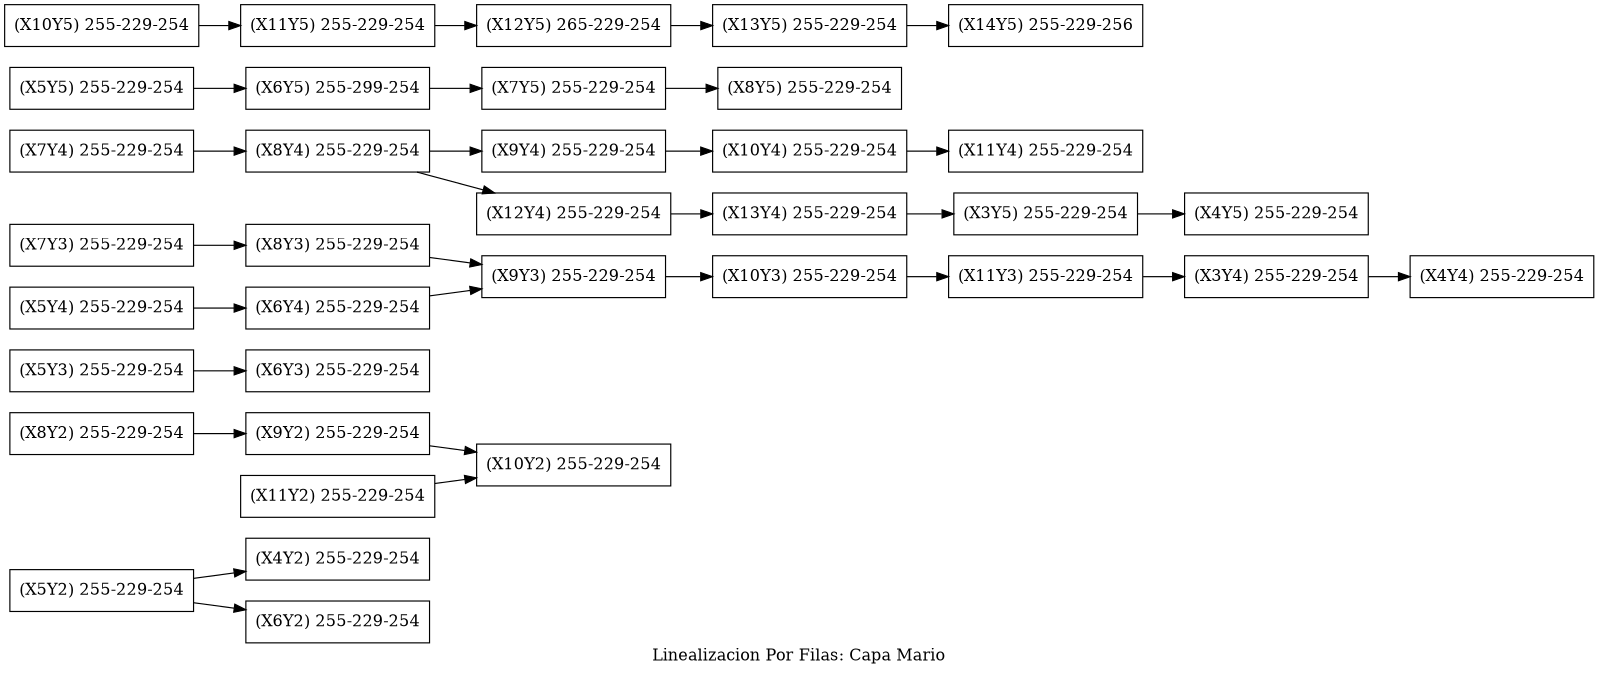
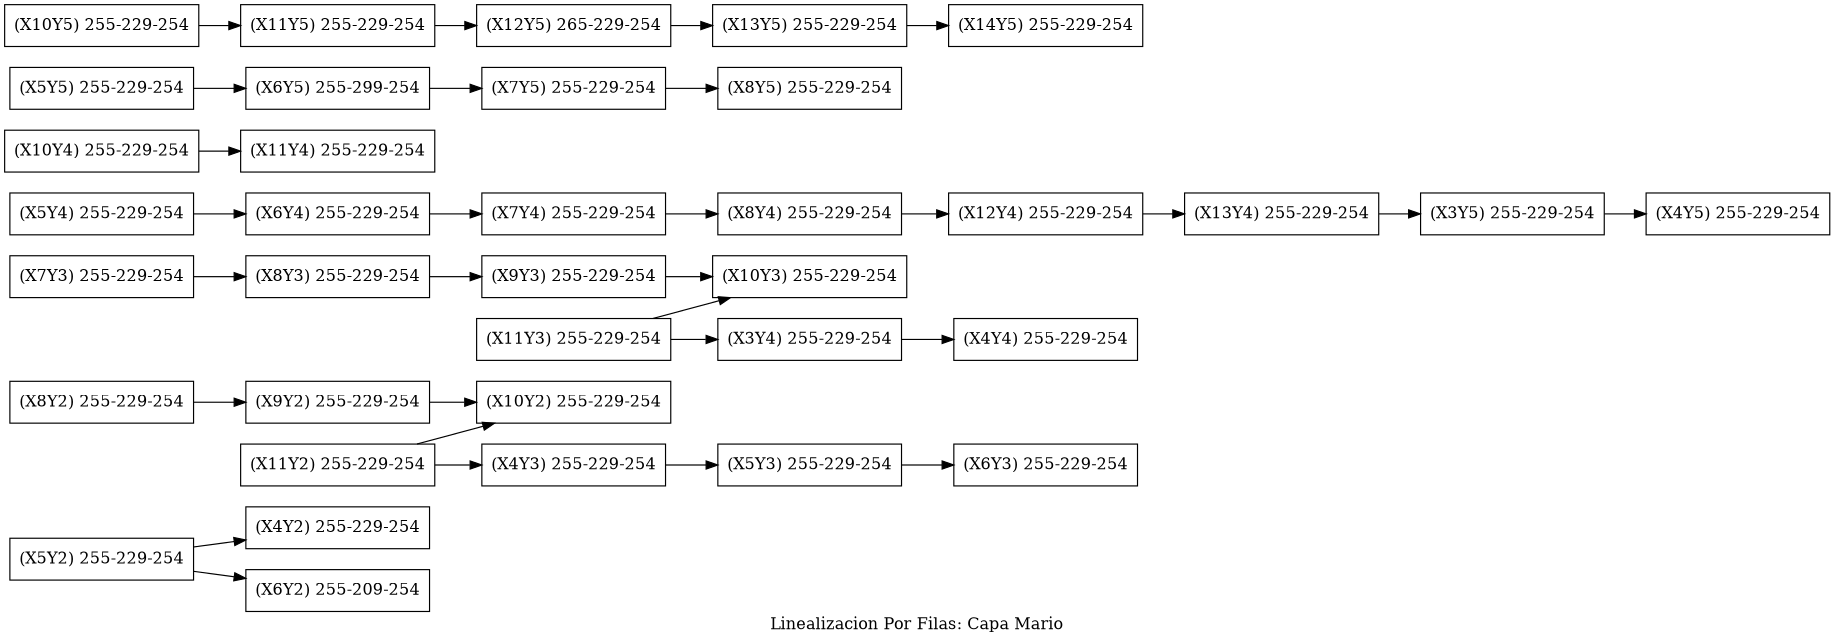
(1046, 26) -> (1046, 26)
(574, 151) -> none
(922, 277) -> (686, 310)
(450, 293) -> (450, 214)
none -> (574, 465)
(338, 622) -> (338, 591)
